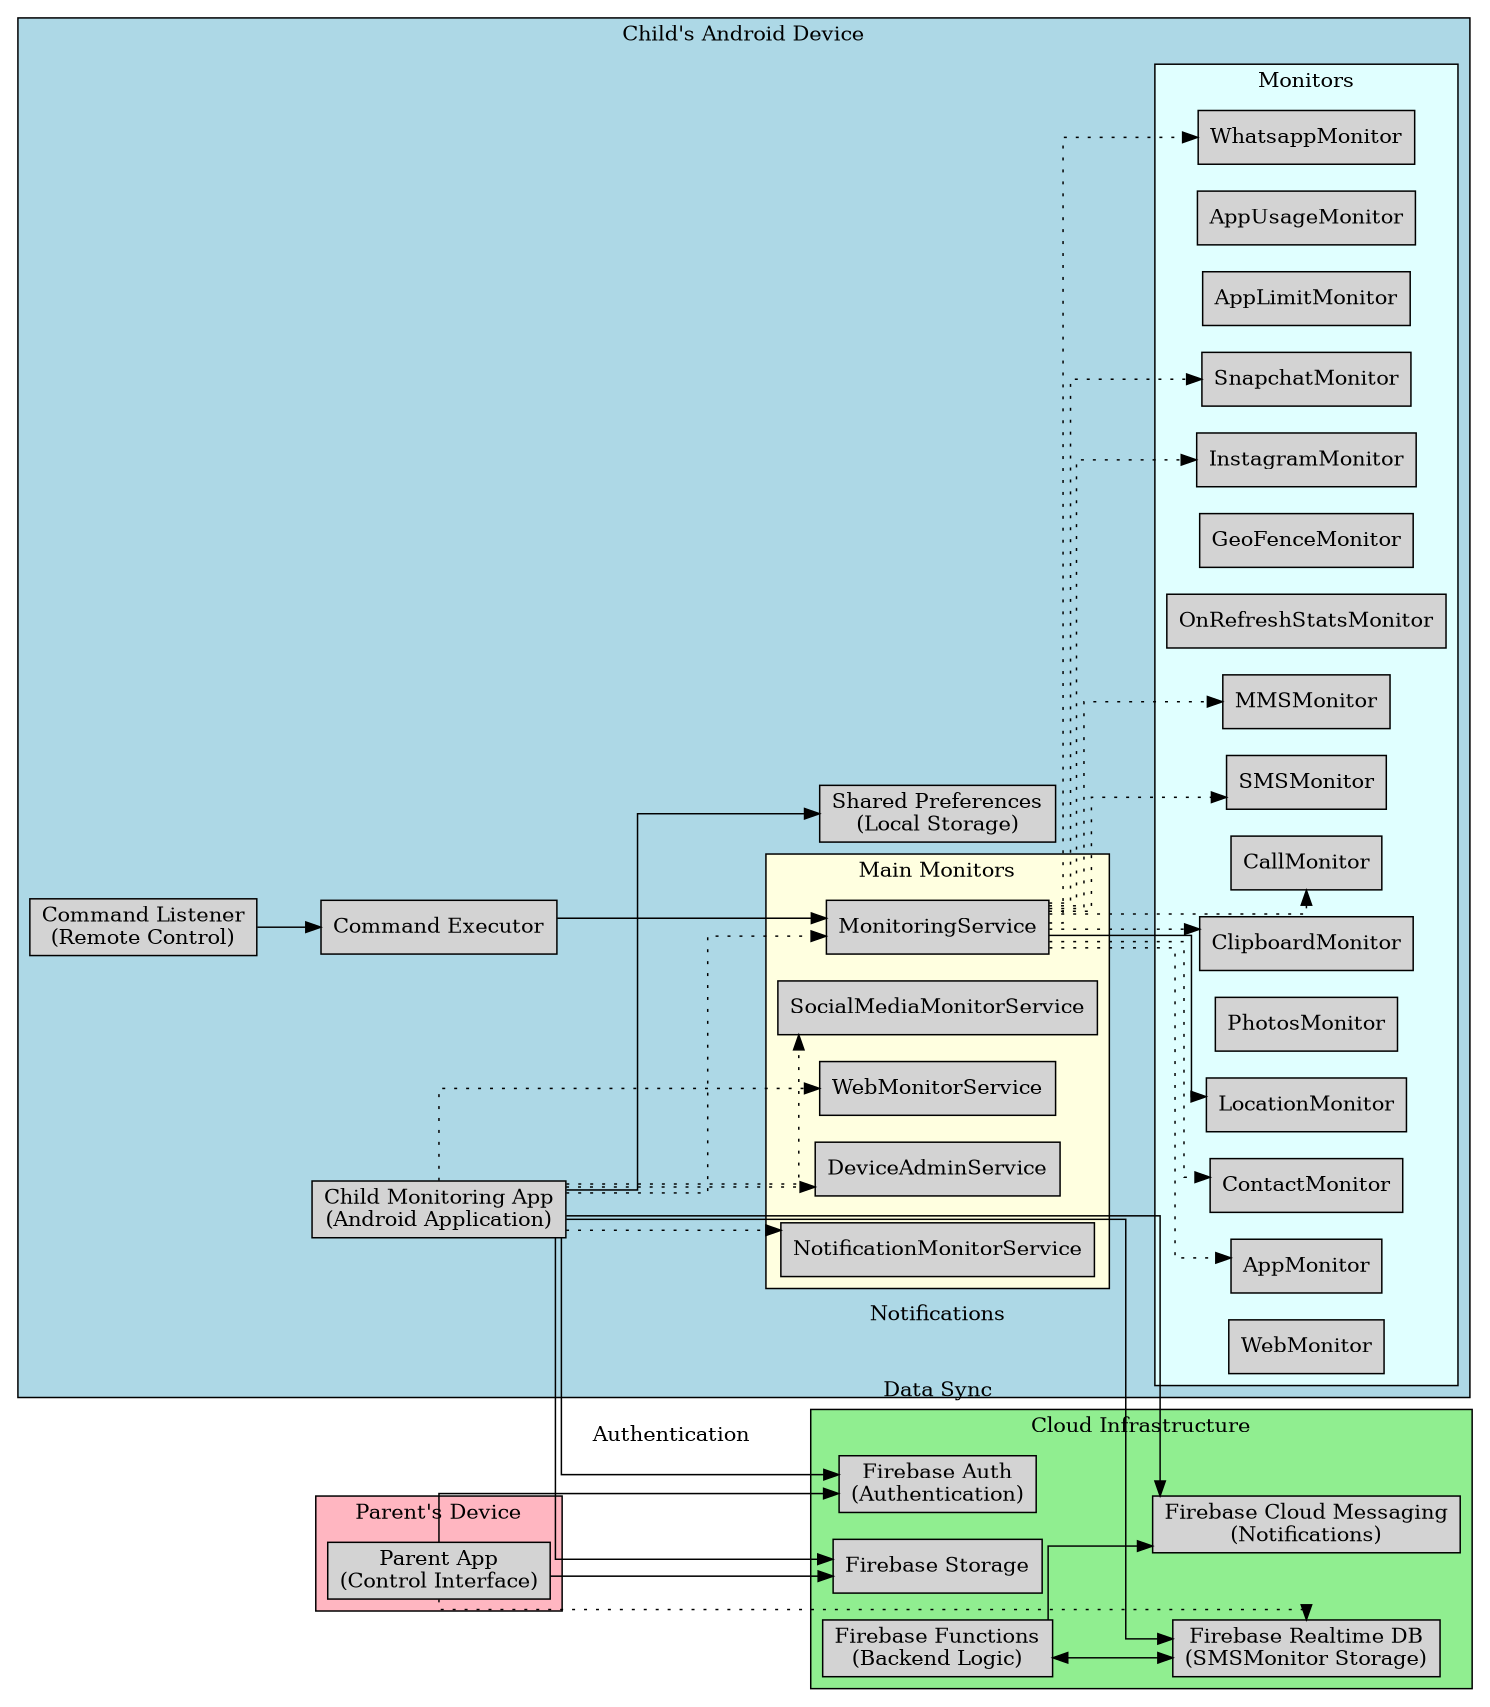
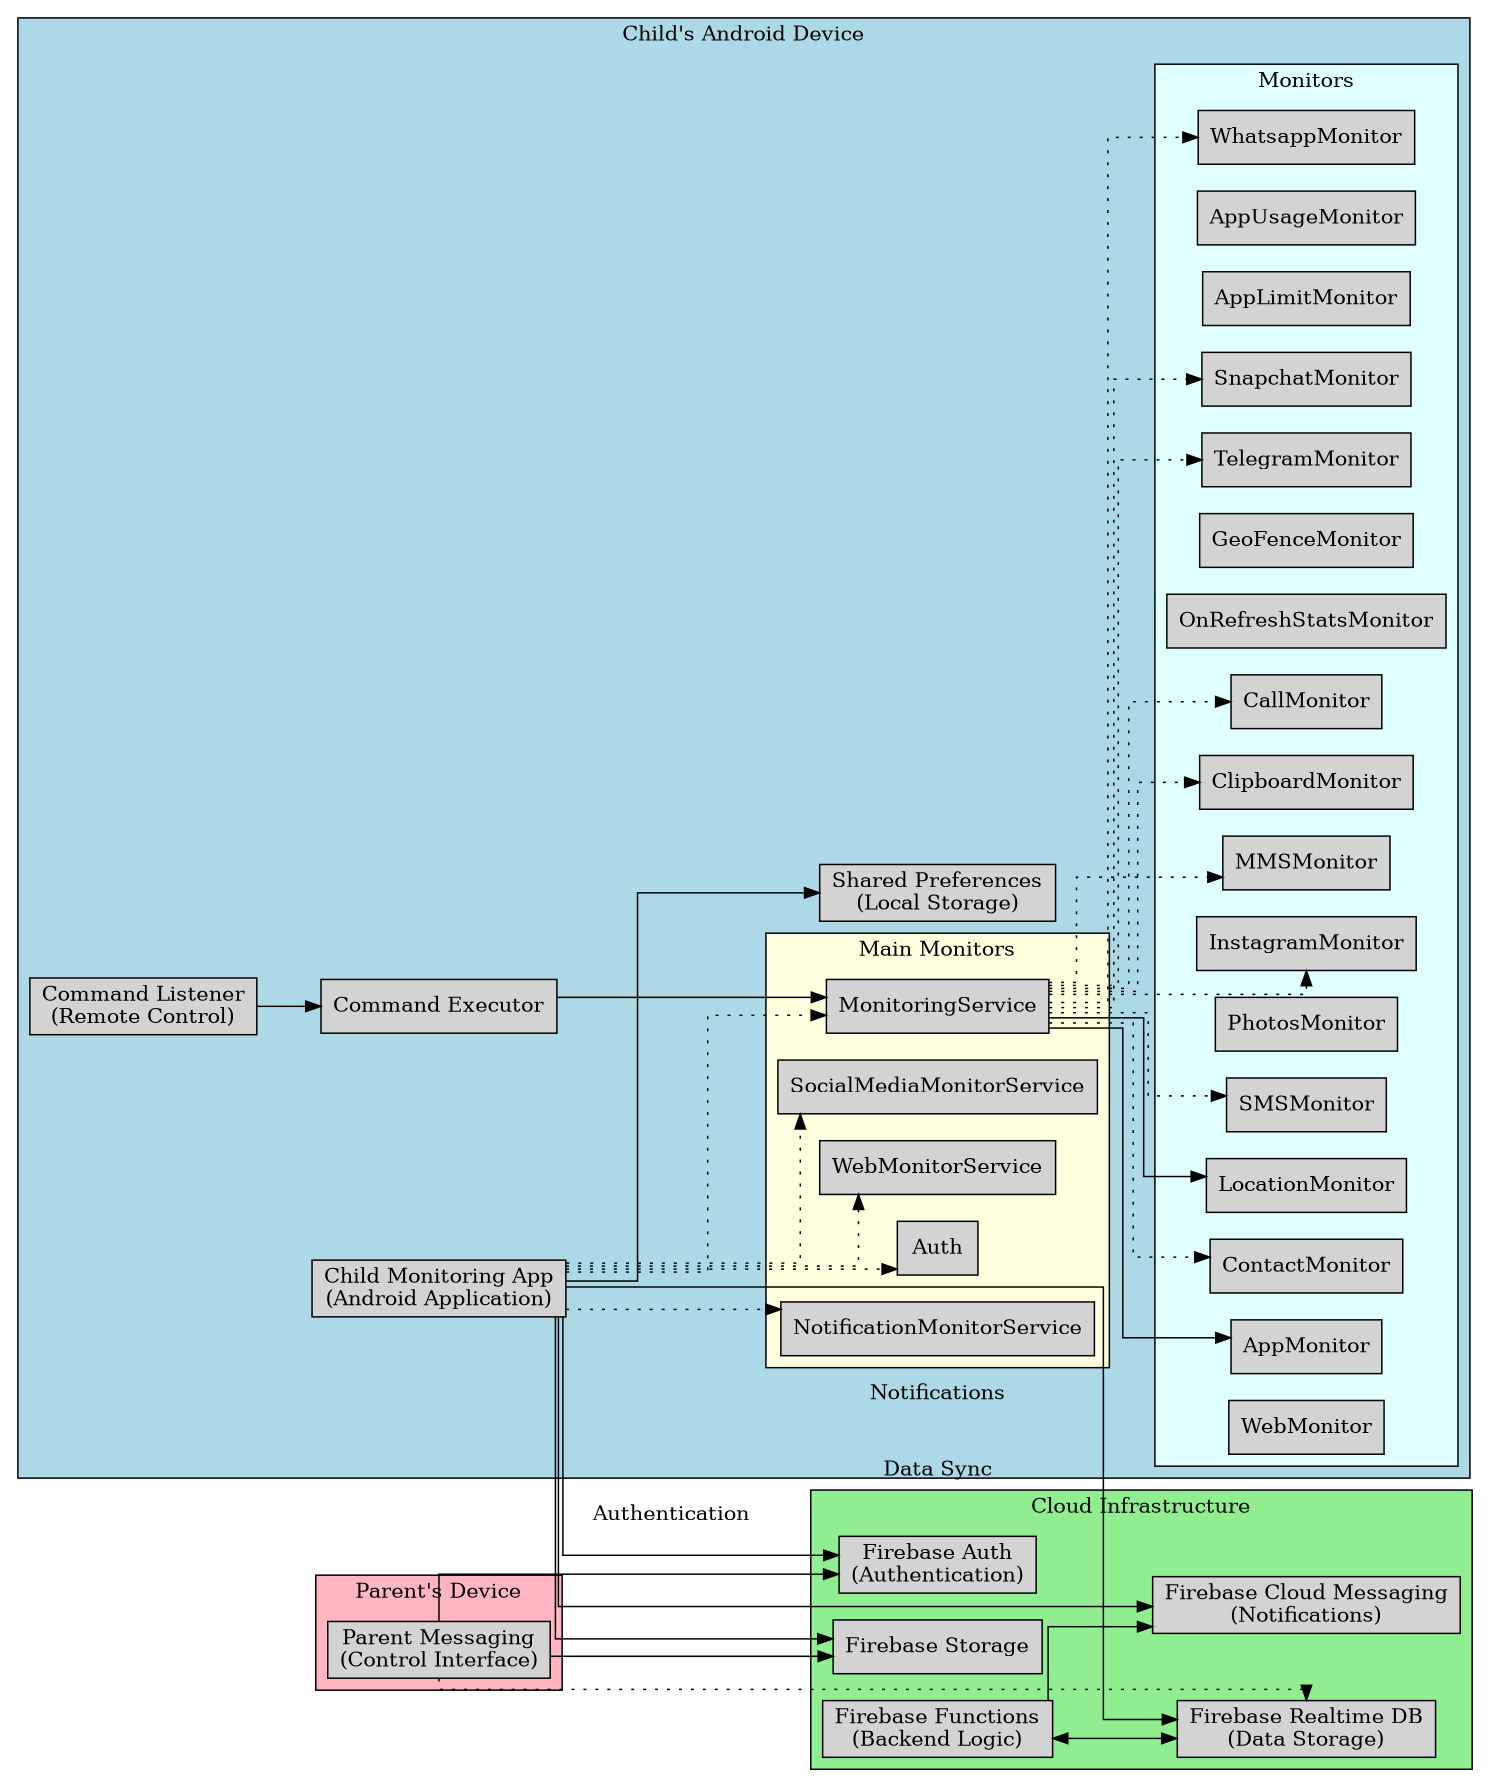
none -> (1306, 460)
(1175, 1060) -> (1123, 1193)
(938, 1169) -> (938, 1248)
(439, 1571) -> (439, 1650)
(1306, 1648) -> (1306, 1729)
